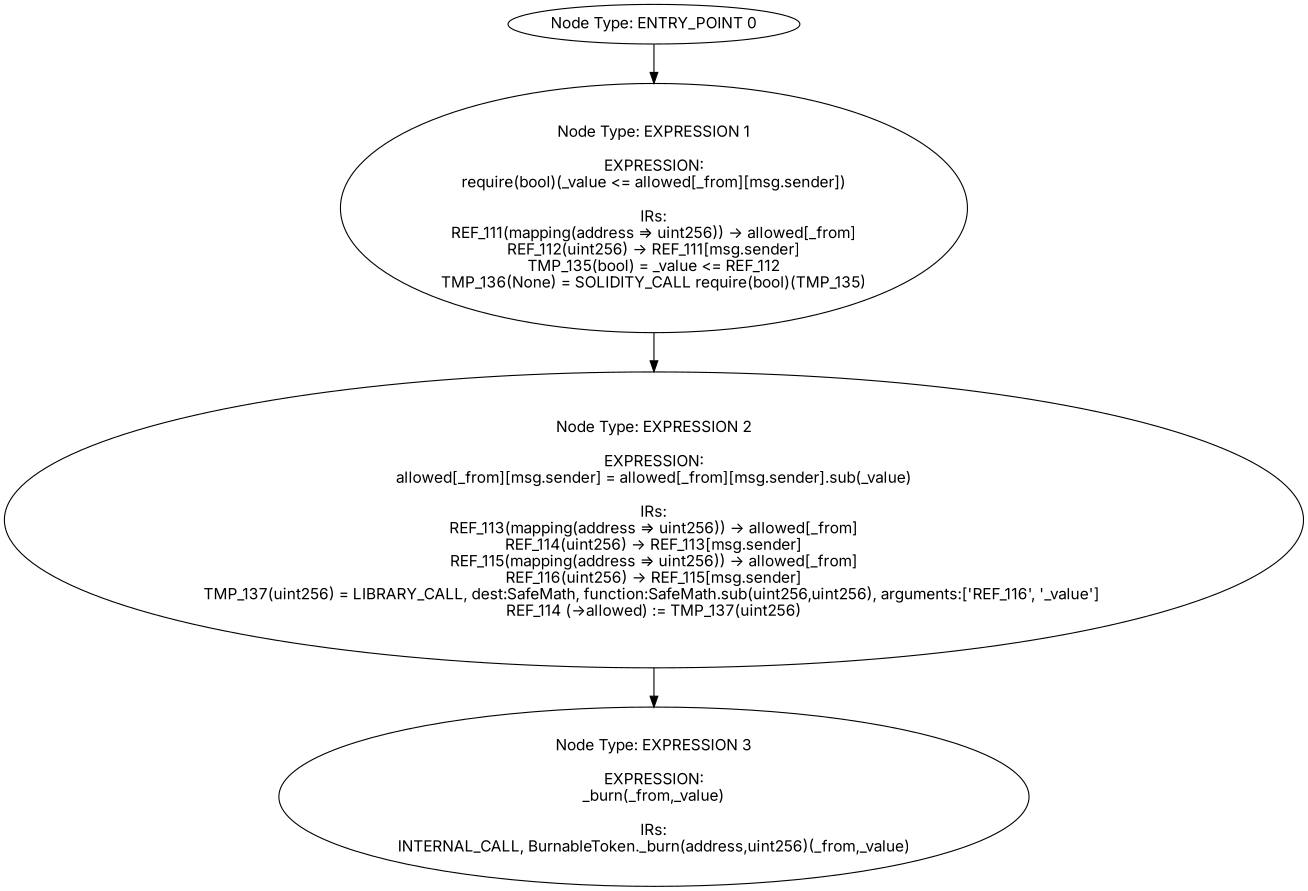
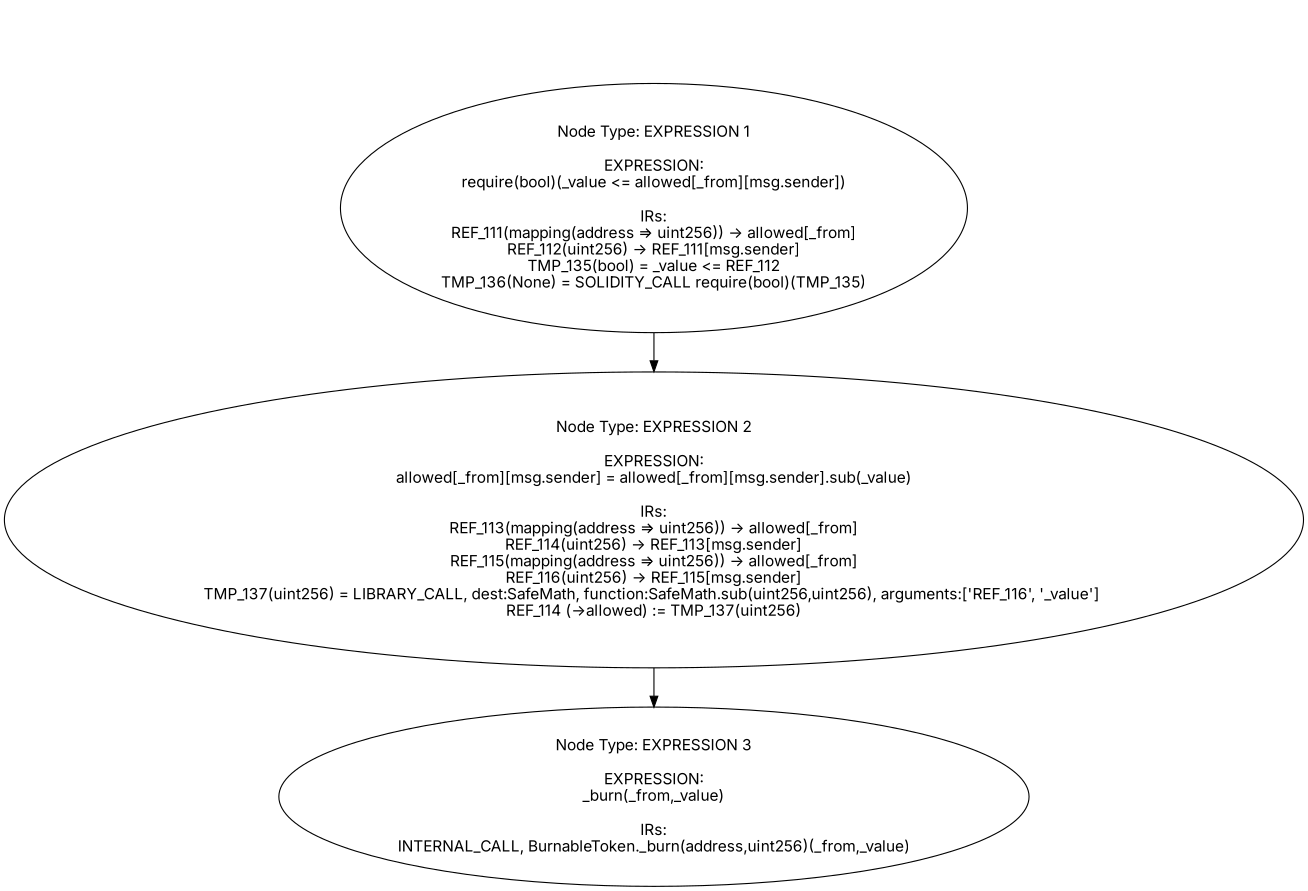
(654, 24) -> none
